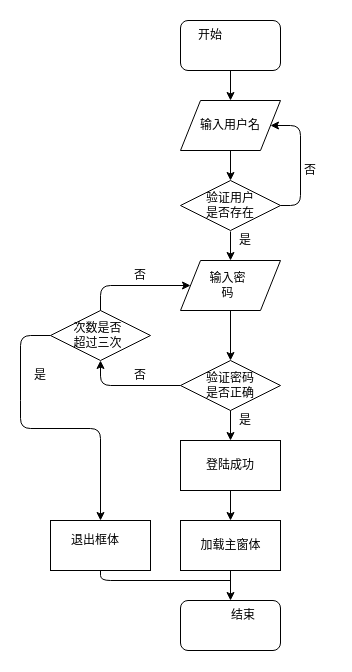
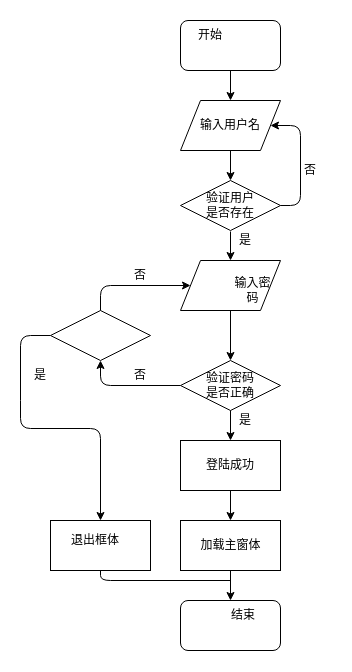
(228, 286) -> (253, 291)
(98, 336) -> none
